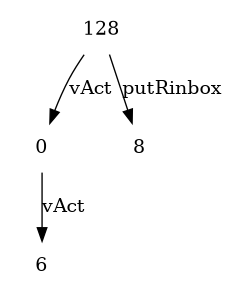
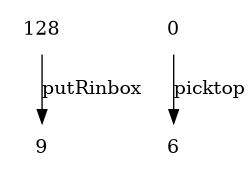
(68, 82) -> none
(140, 148) -> (42, 148)
(64, 207) -> (210, 89)
